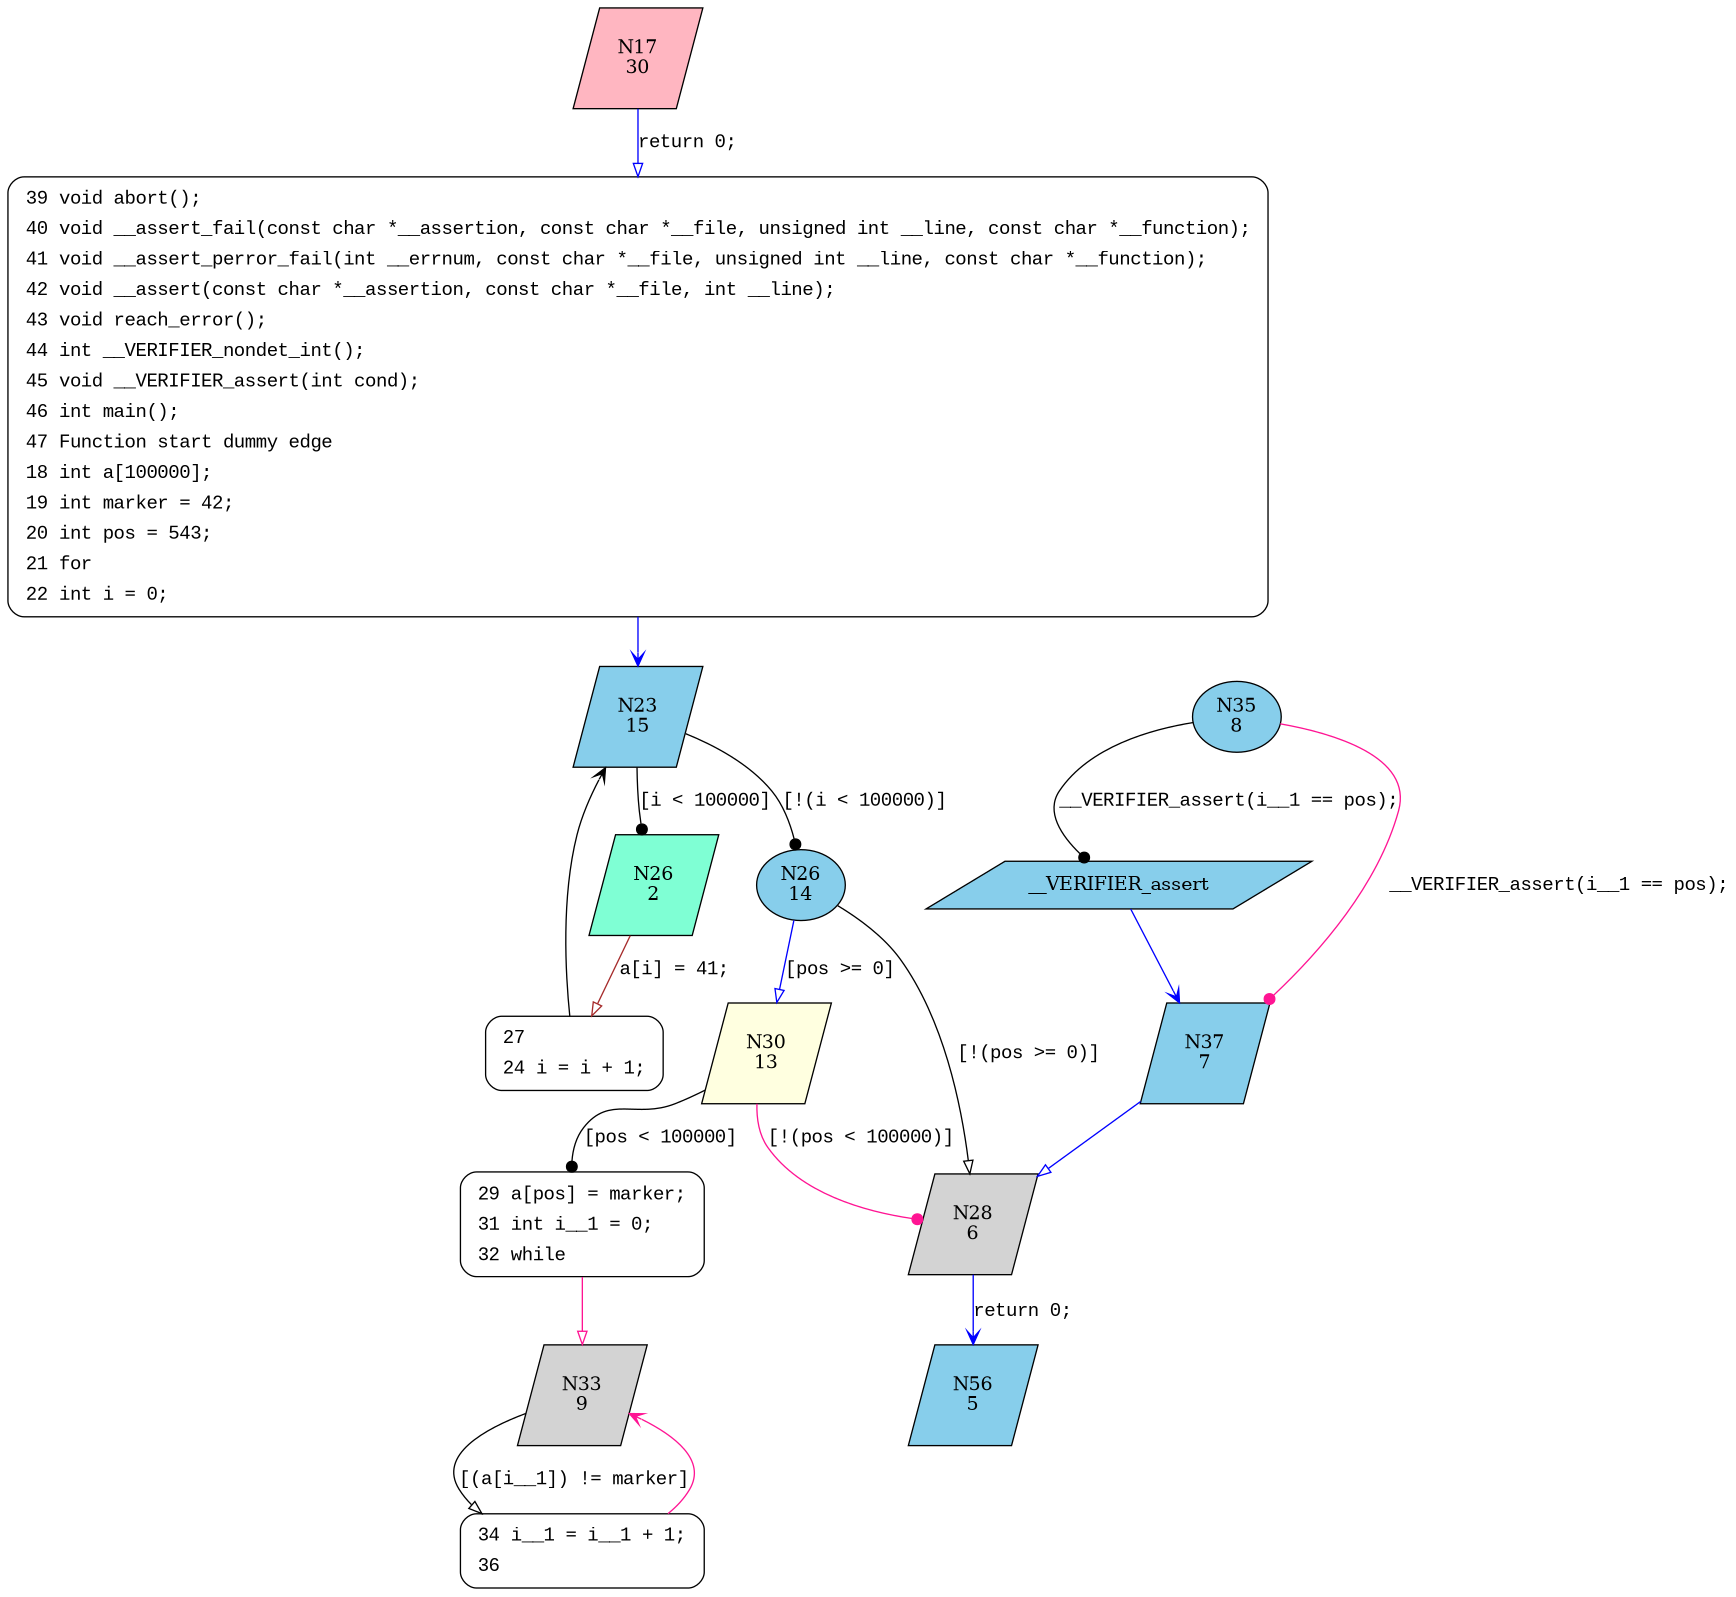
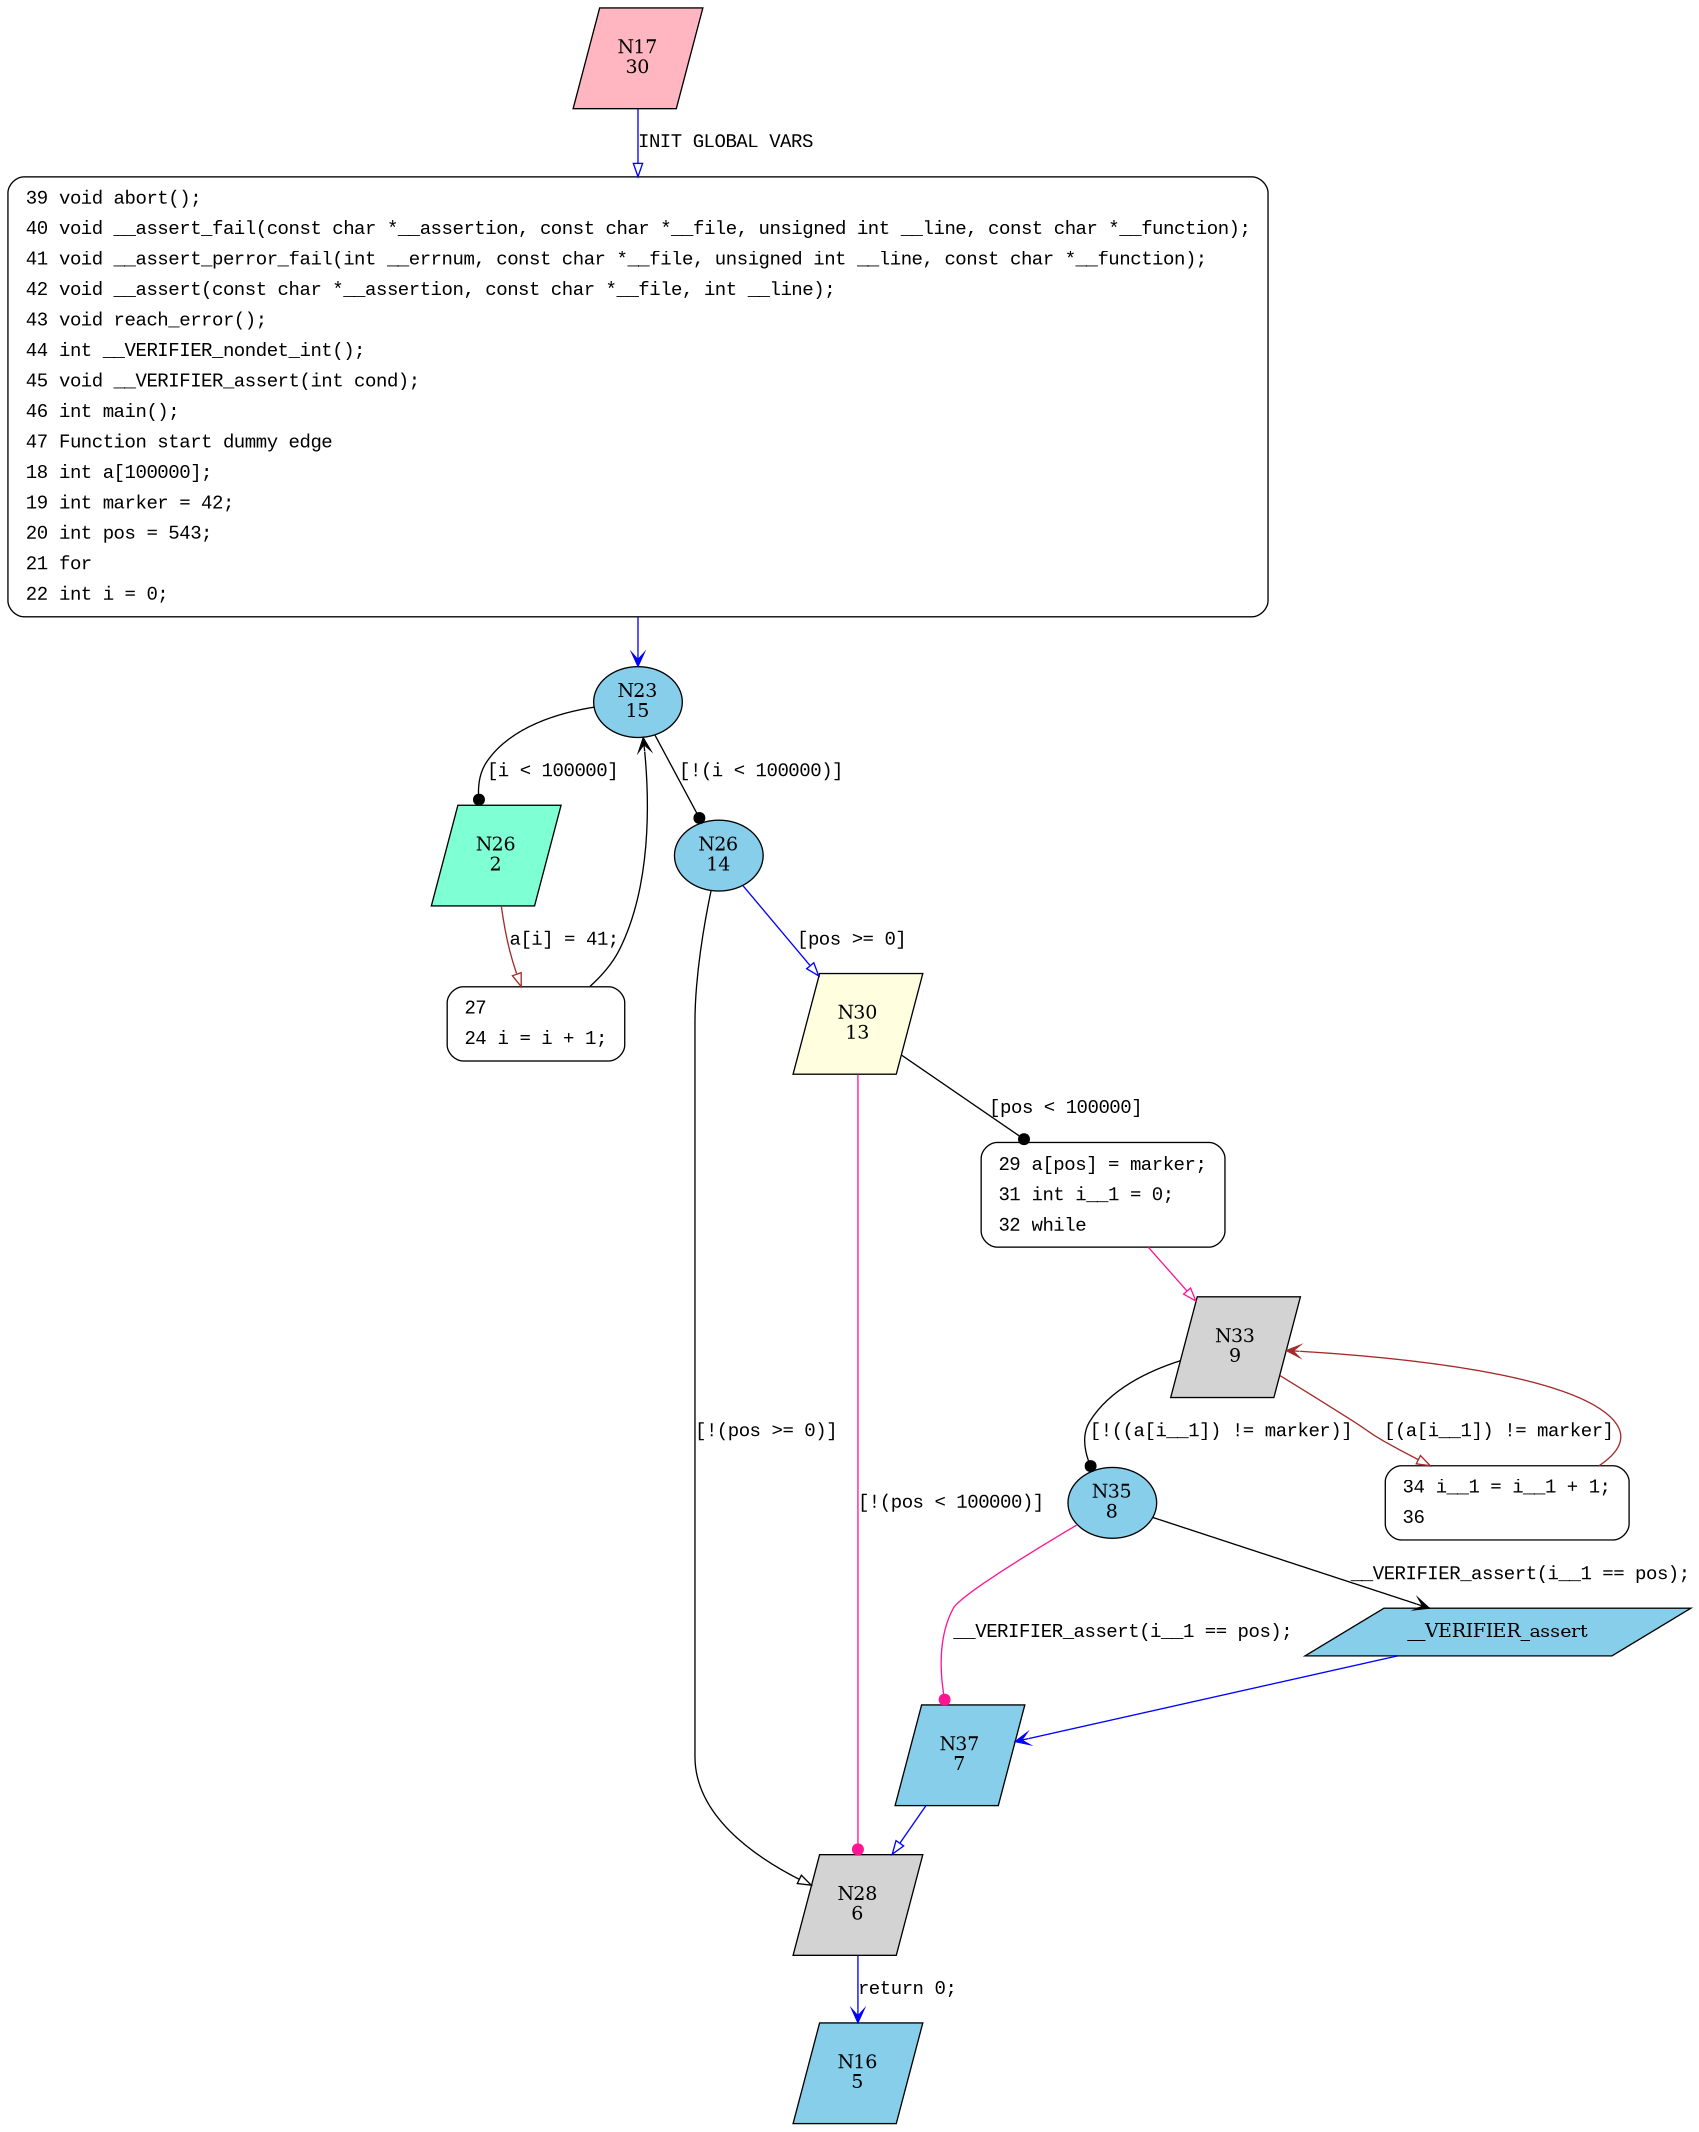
(688, 142) -> (726, 142)
(638, 717) -> (638, 702)
(1088, 762) -> (1285, 1561)
(973, 1395) -> (858, 2073)
none -> (1113, 1395)
(467, 1446) -> (1349, 1418)
(691, 1459) -> (1489, 1373)
